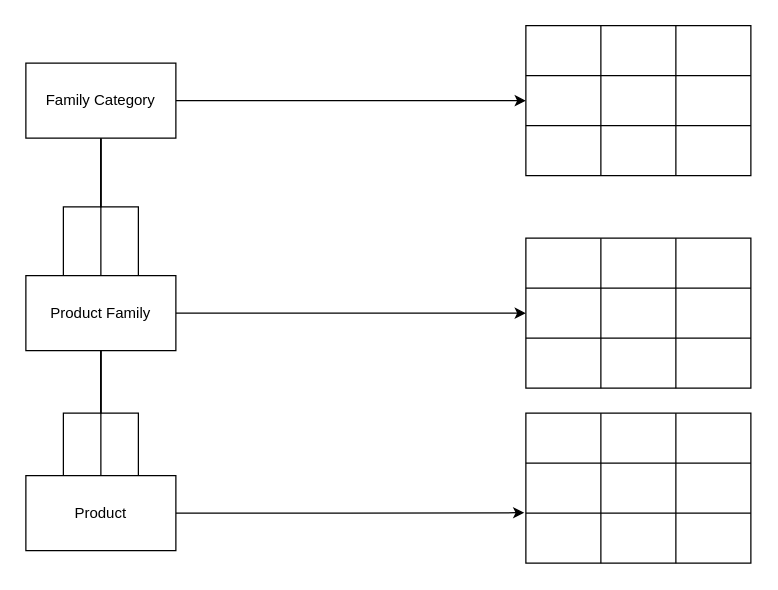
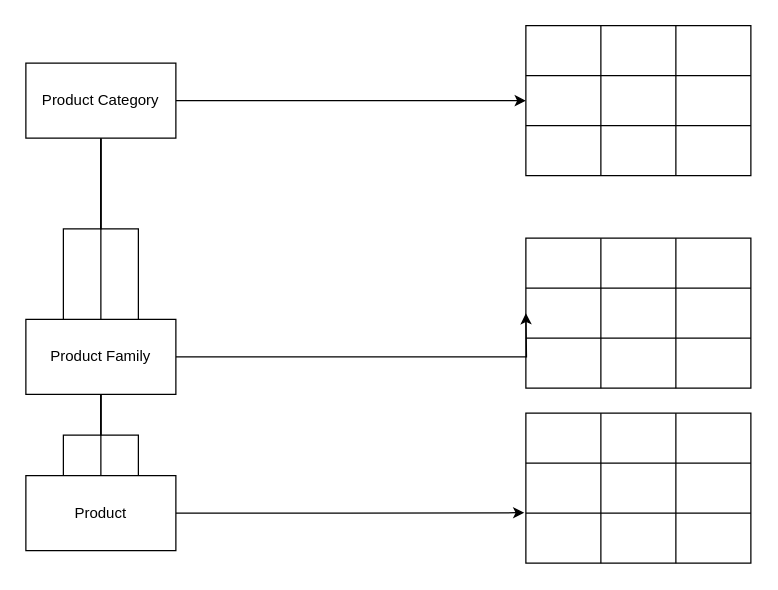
(101, 101) -> (101, 101)
(101, 313) -> (101, 357)
